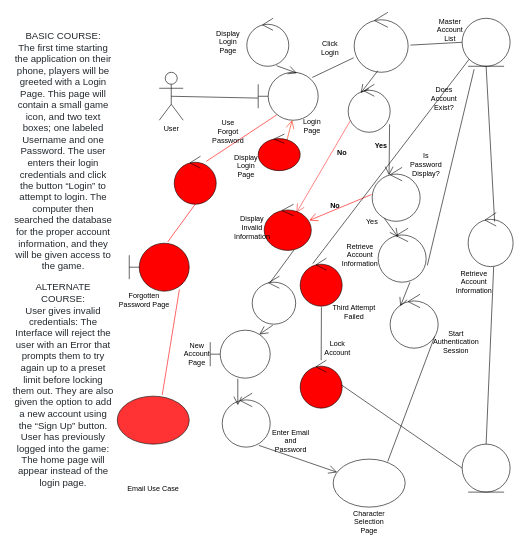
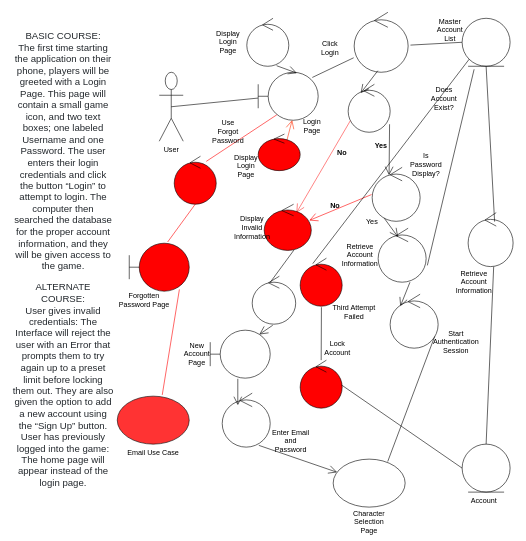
(171, 96) -> (171, 107)
(153, 489) -> (153, 453)
none -> (484, 501)
